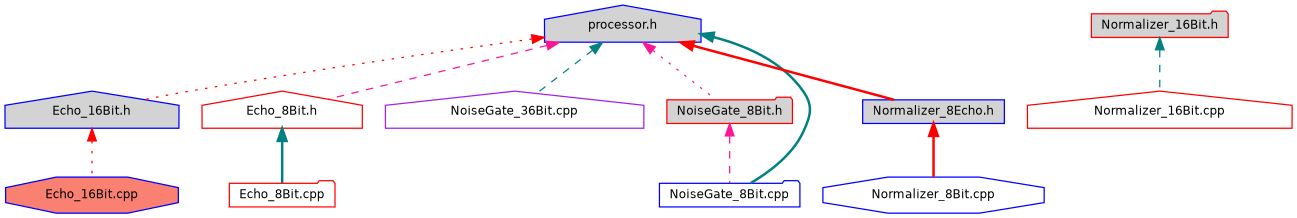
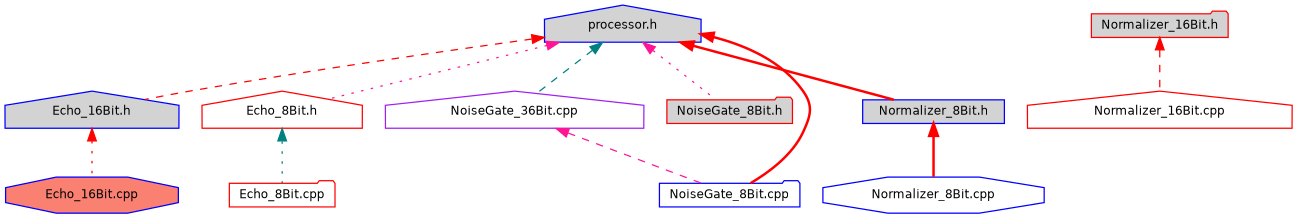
(338, 67) -> (338, 67)
(1160, 70) -> (1160, 70)
(438, 72) -> (438, 72)
(806, 96) -> (806, 96)
(934, 112) -> (934, 112)
(730, 160) -> (635, 158)
(282, 162) -> (282, 162)
